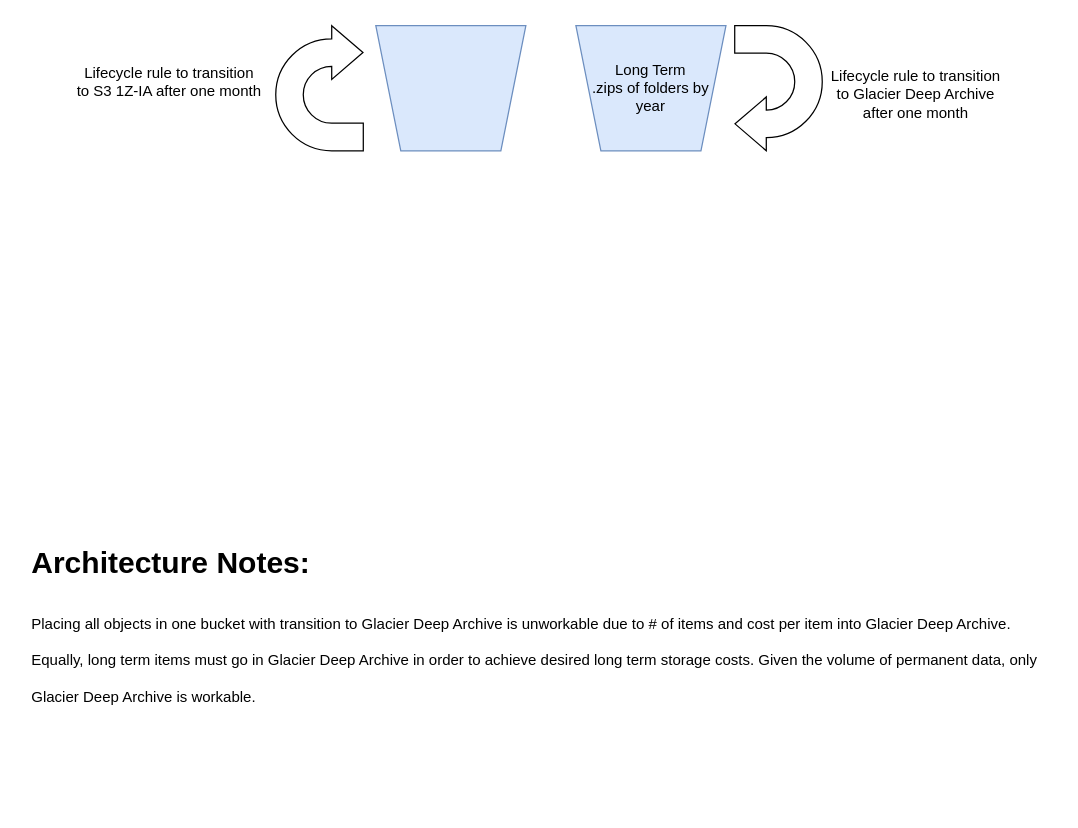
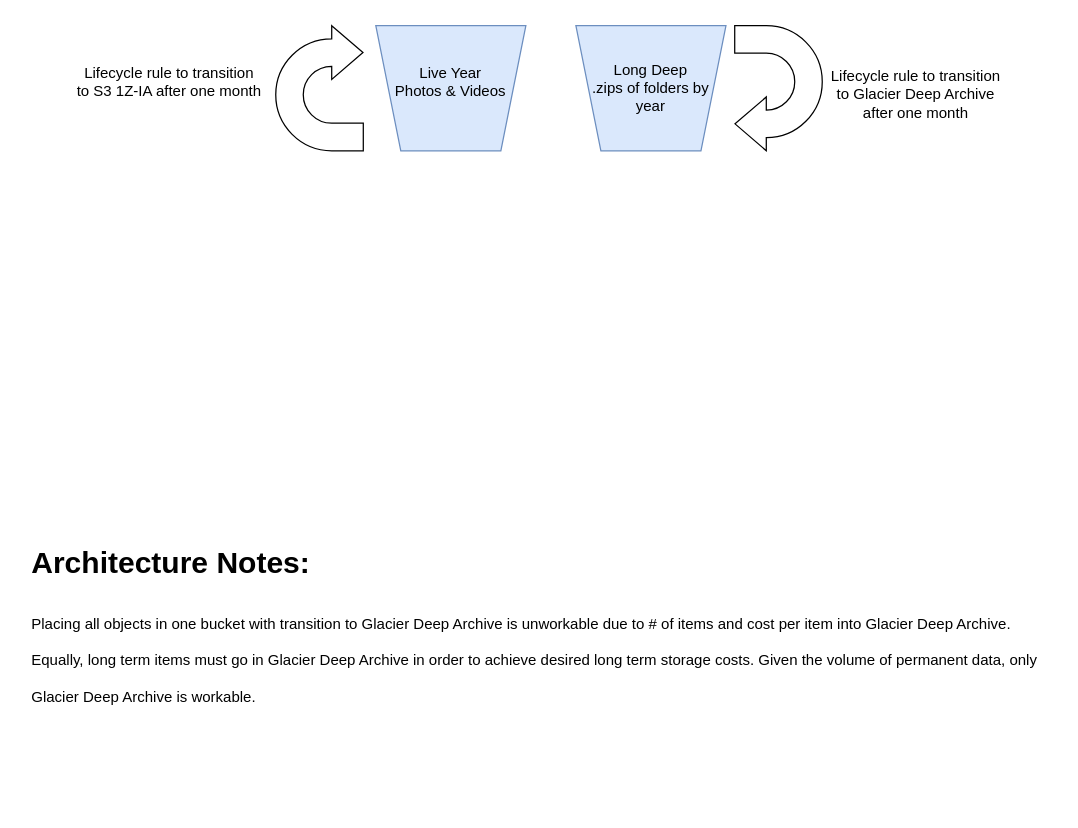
none -> (451, 82)
(651, 88) -> (651, 88)
